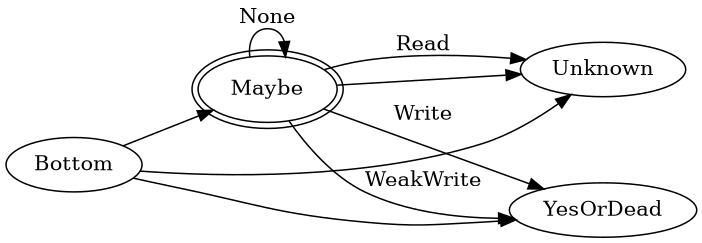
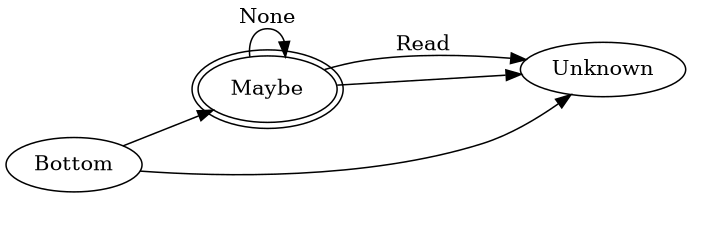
(603, 210) -> none
